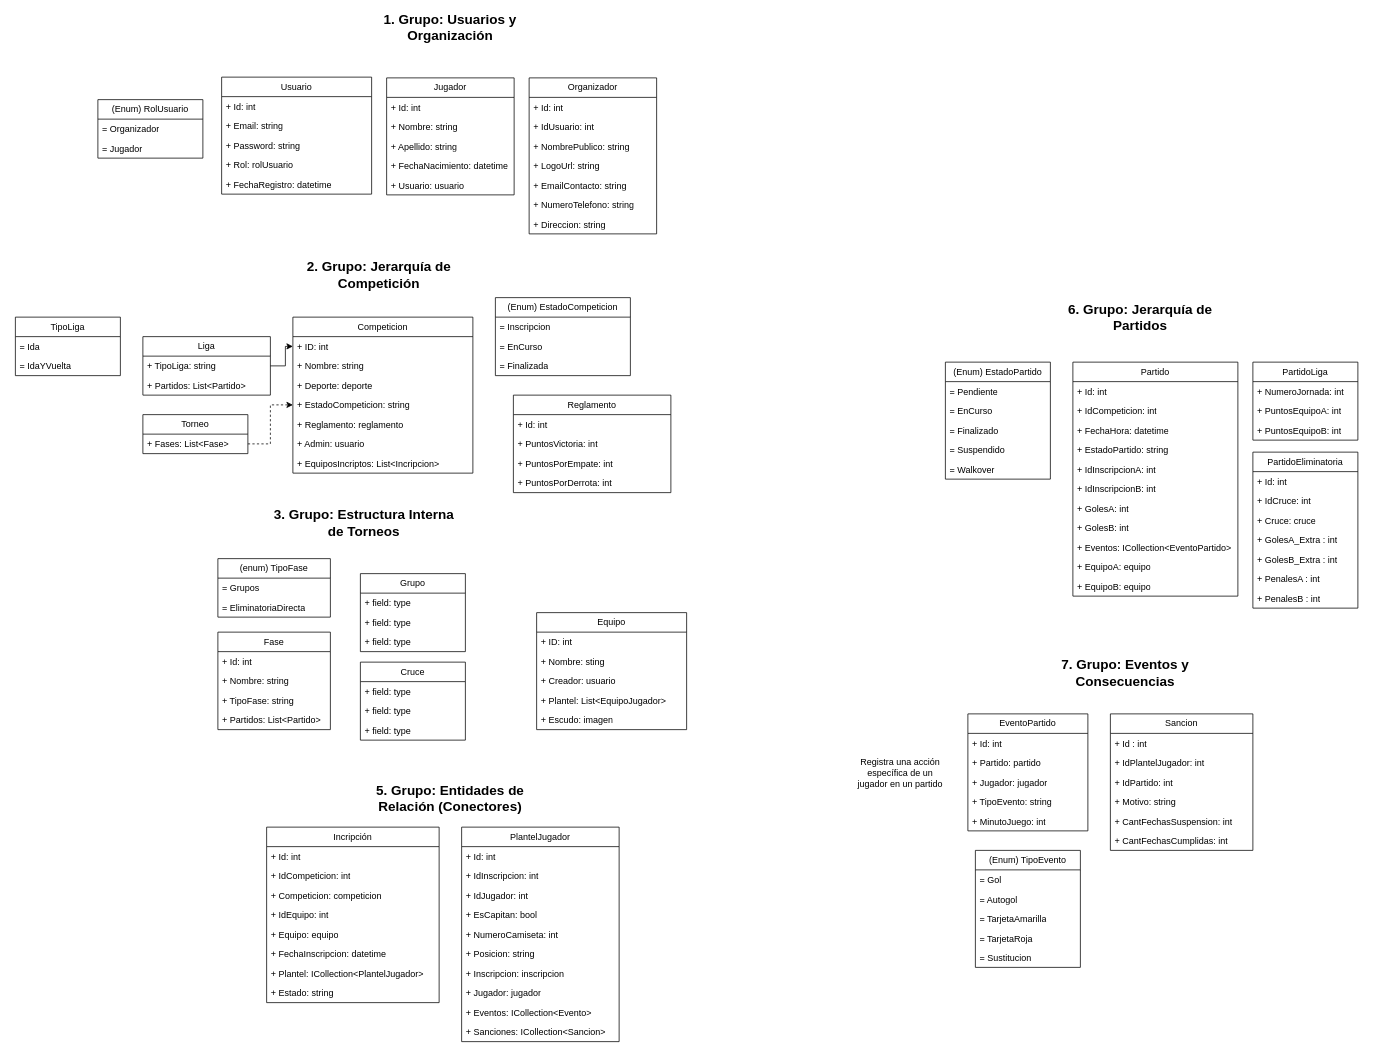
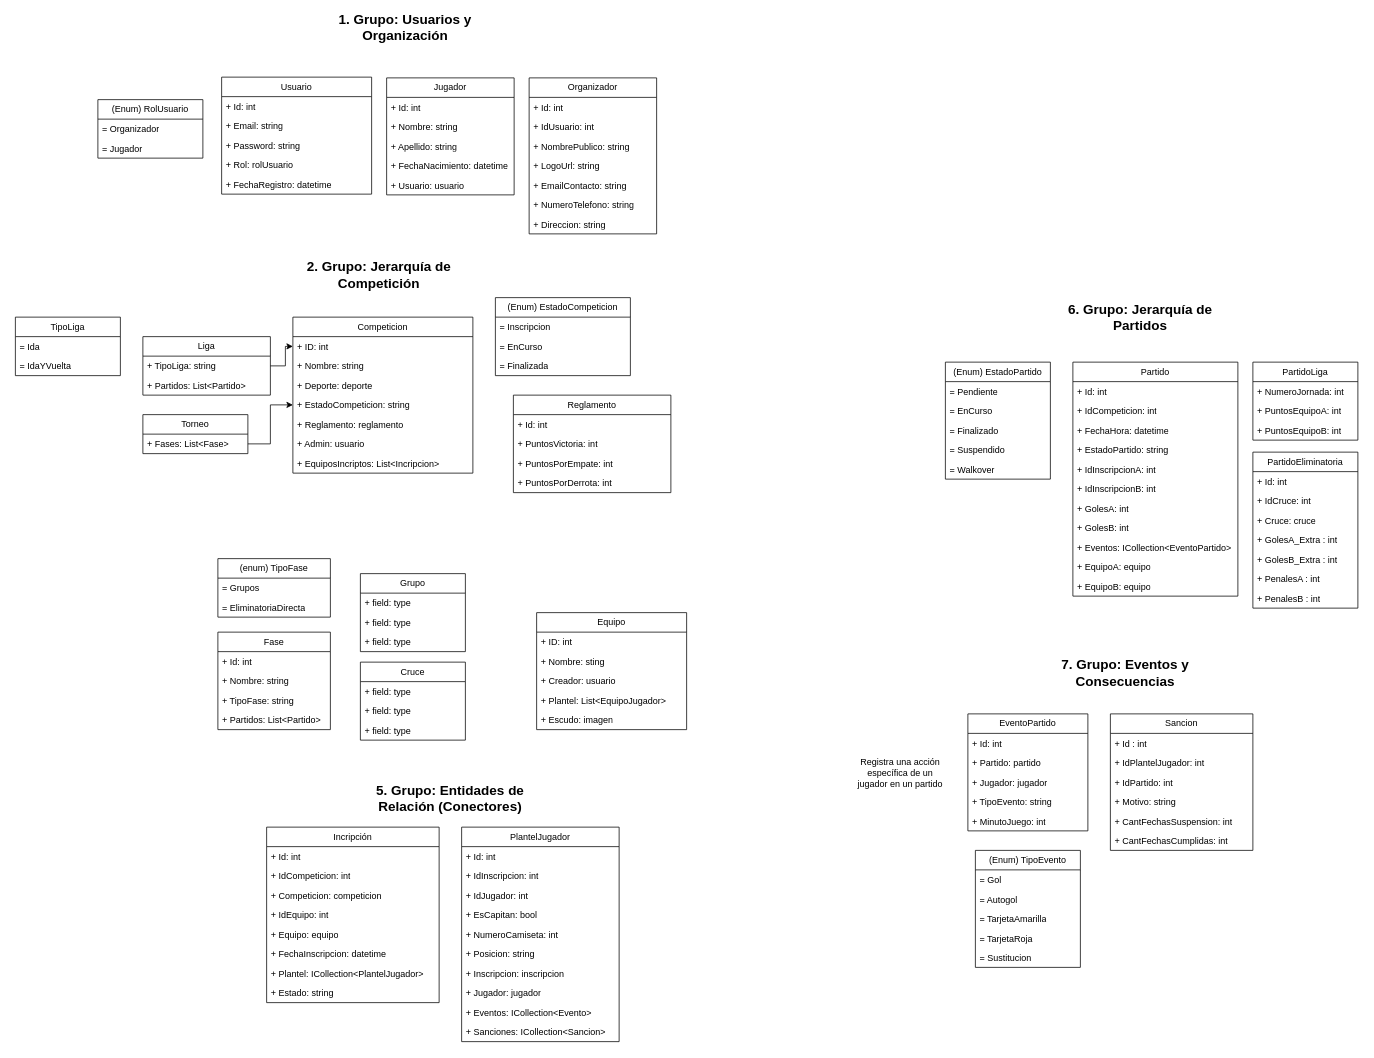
(450, 28) -> (405, 28)
(270, 428) -> (270, 428)
(364, 523) -> none
